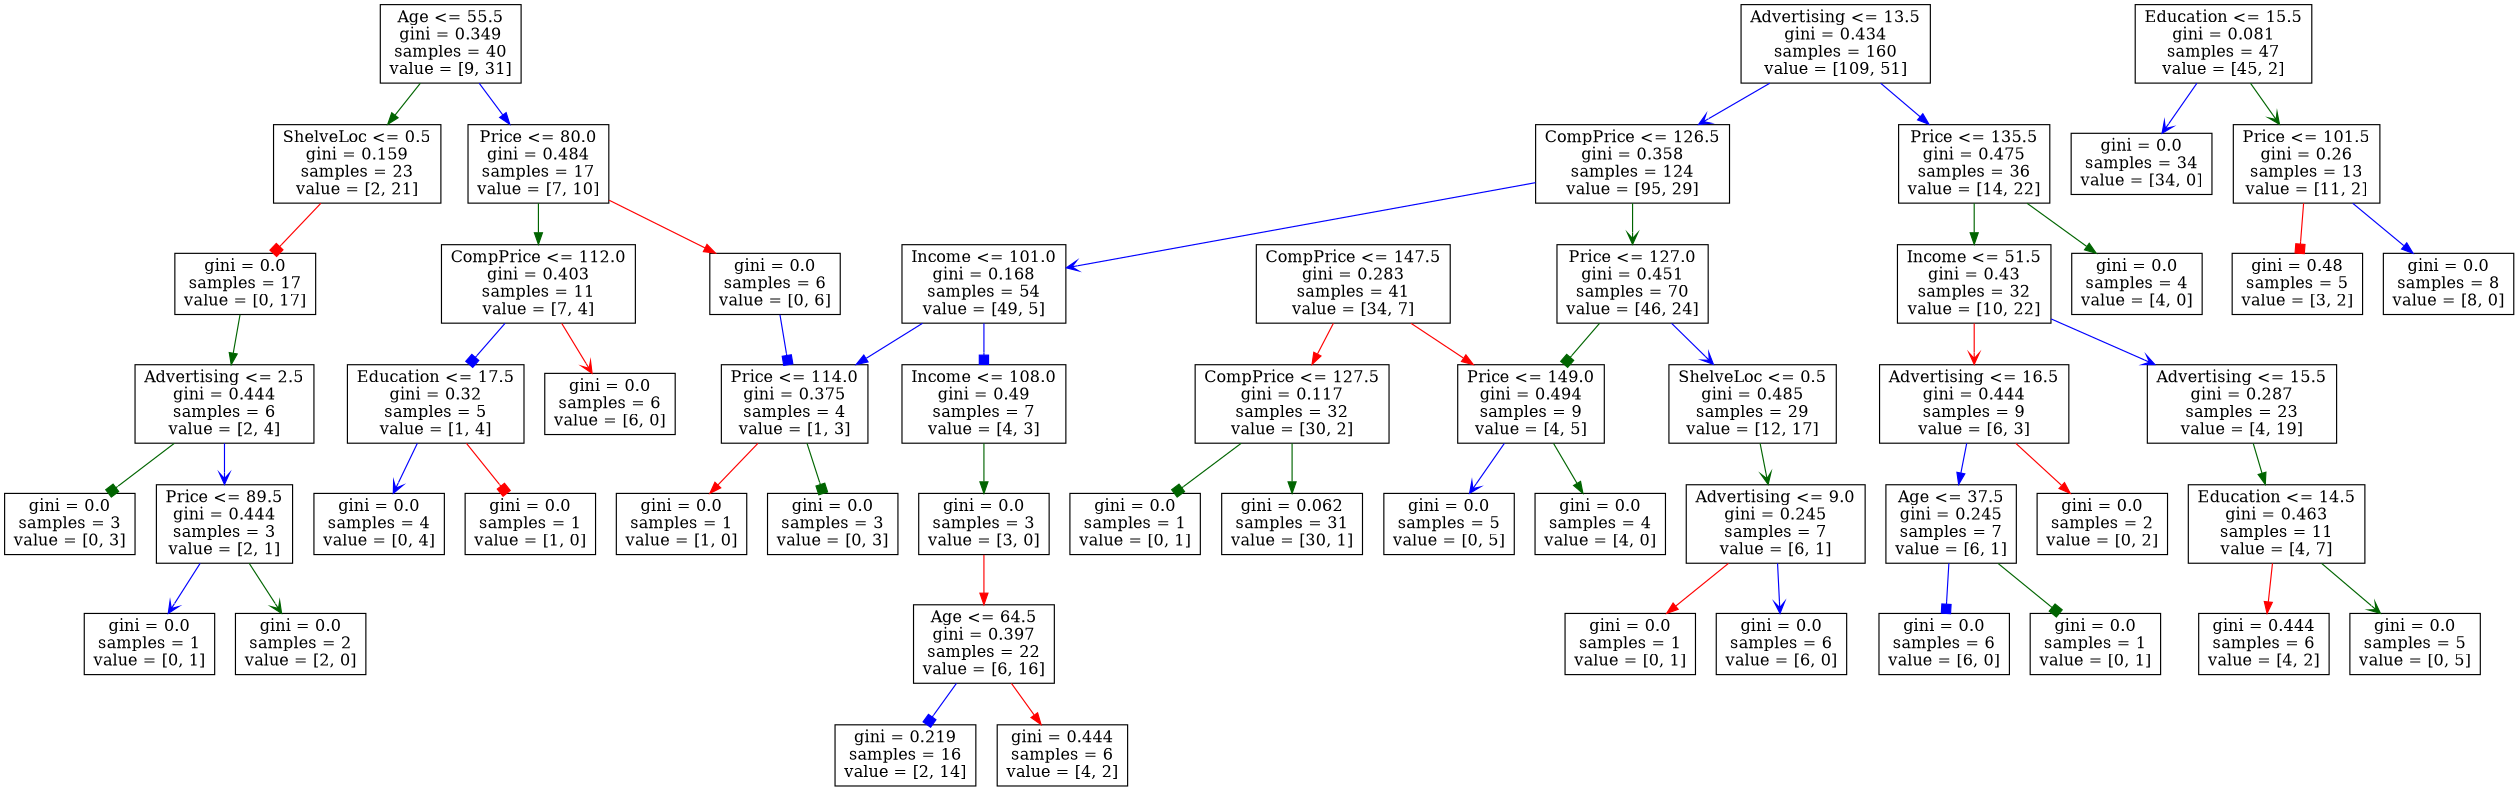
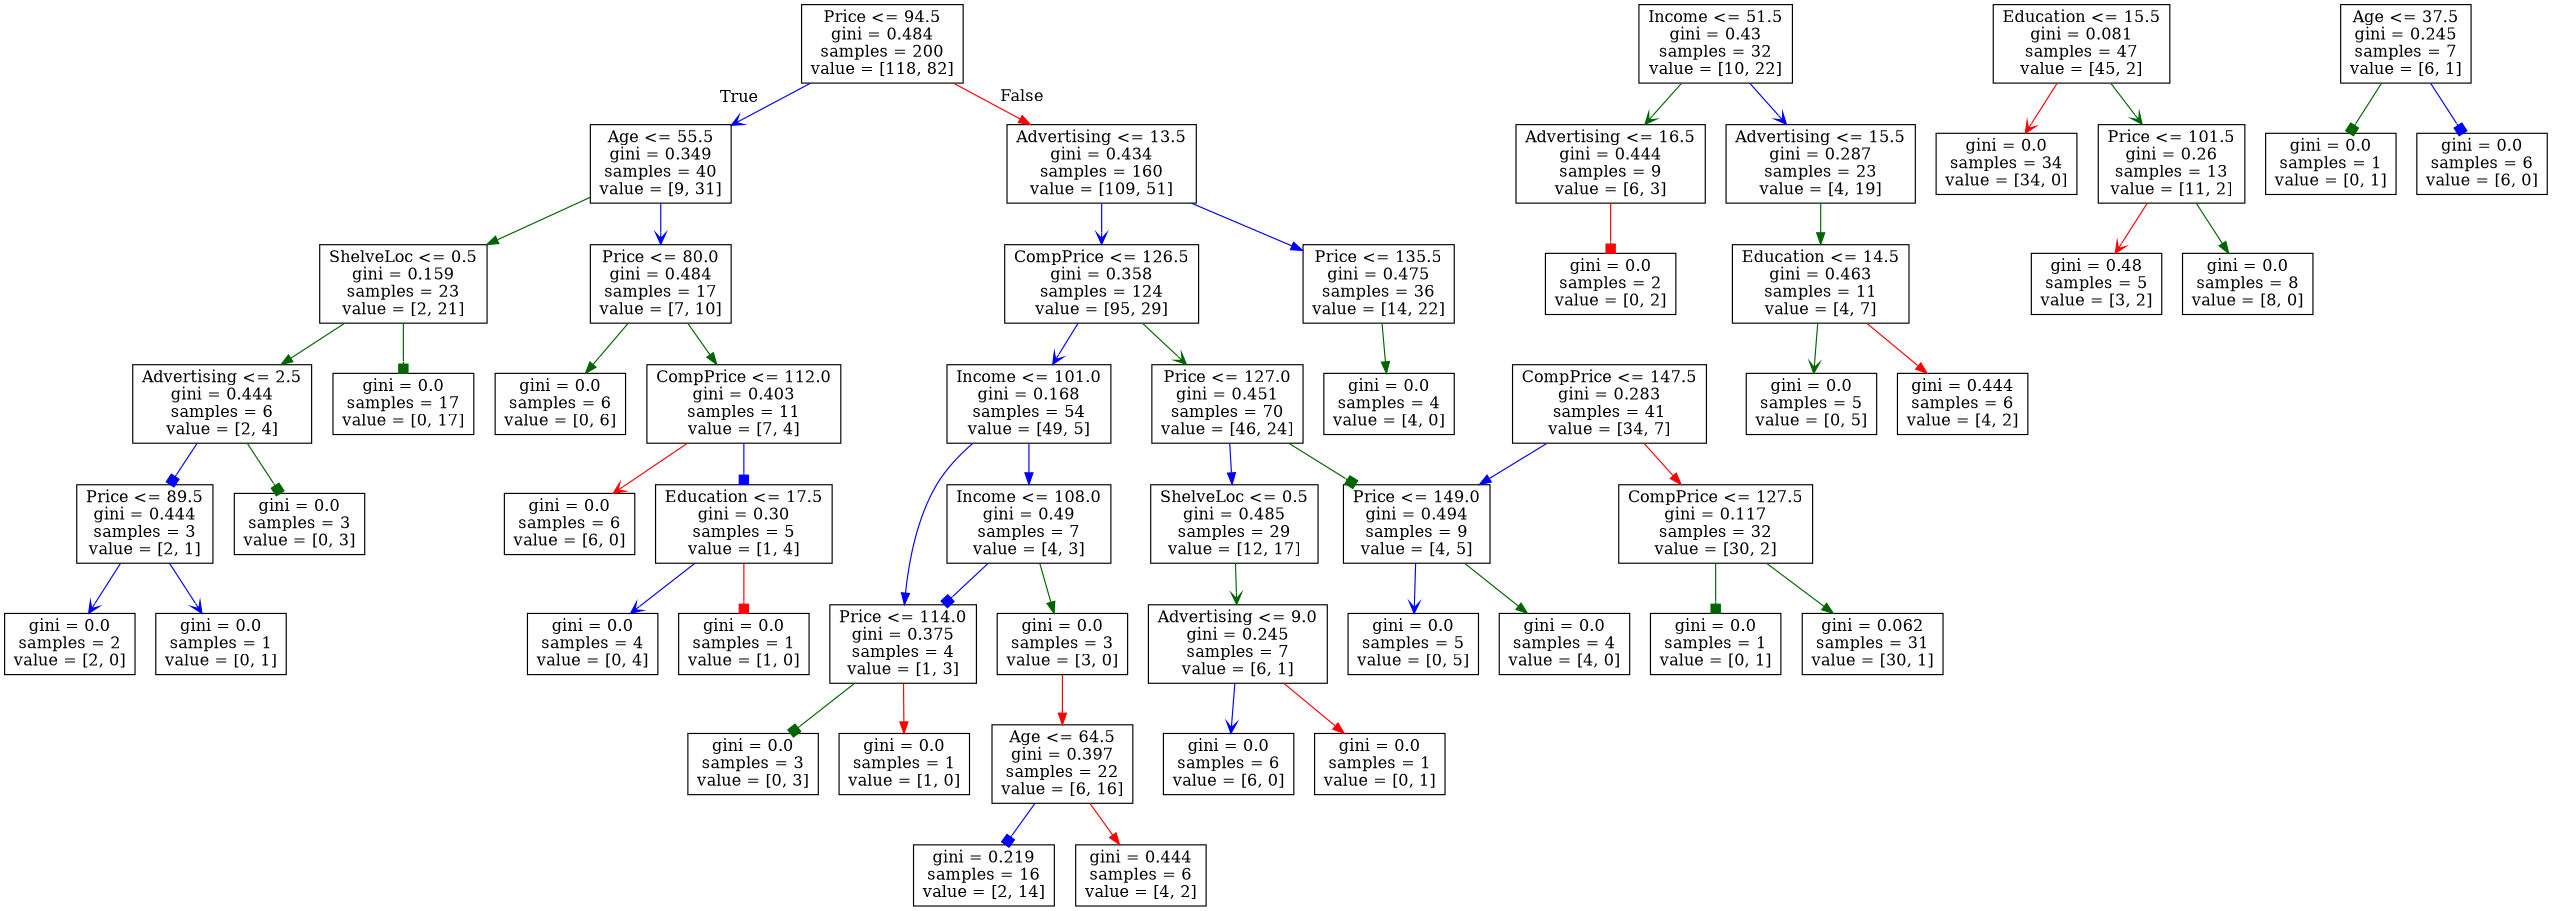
none -> (882, 44)
(491, 99) -> (661, 218)
(2183, 103) -> (2044, 103)
(1974, 218) -> none
(2302, 223) -> (2134, 223)
(301, 224) -> (403, 342)
(657, 224) -> (611, 344)
(2378, 224) -> (2209, 223)
(237, 334) -> (318, 341)
(783, 334) -> (971, 580)
(984, 338) -> (1029, 458)
(1974, 338) -> (1667, 99)
(1688, 340) -> (1231, 458)
(1437, 341) -> (1518, 461)
(436, 404) -> (744, 524)
(224, 458) -> (187, 459)
(1964, 458) -> none
(2039, 464) -> (1611, 222)
(262, 583) -> (108, 583)
